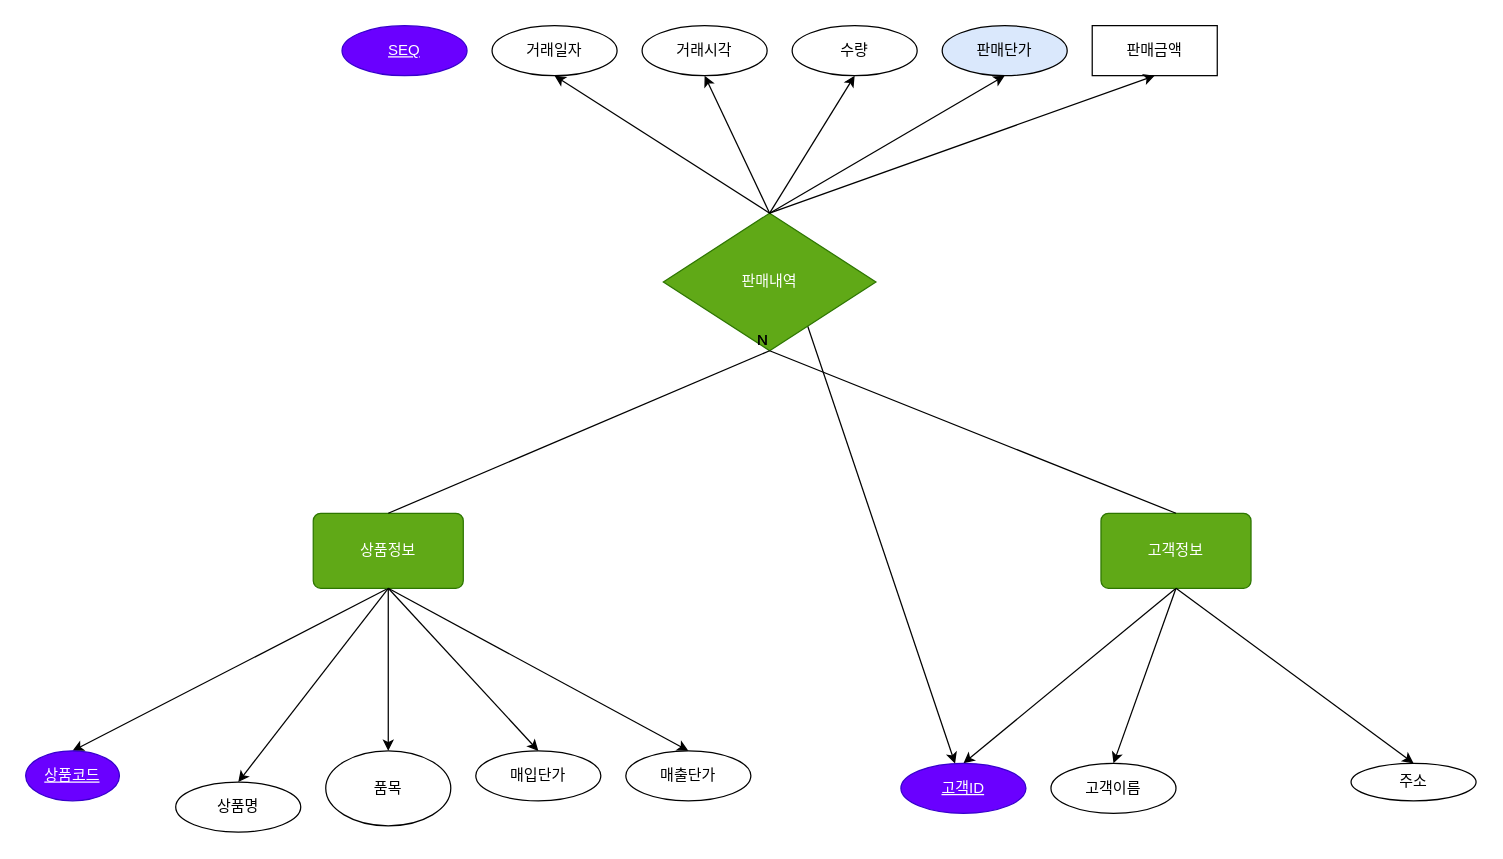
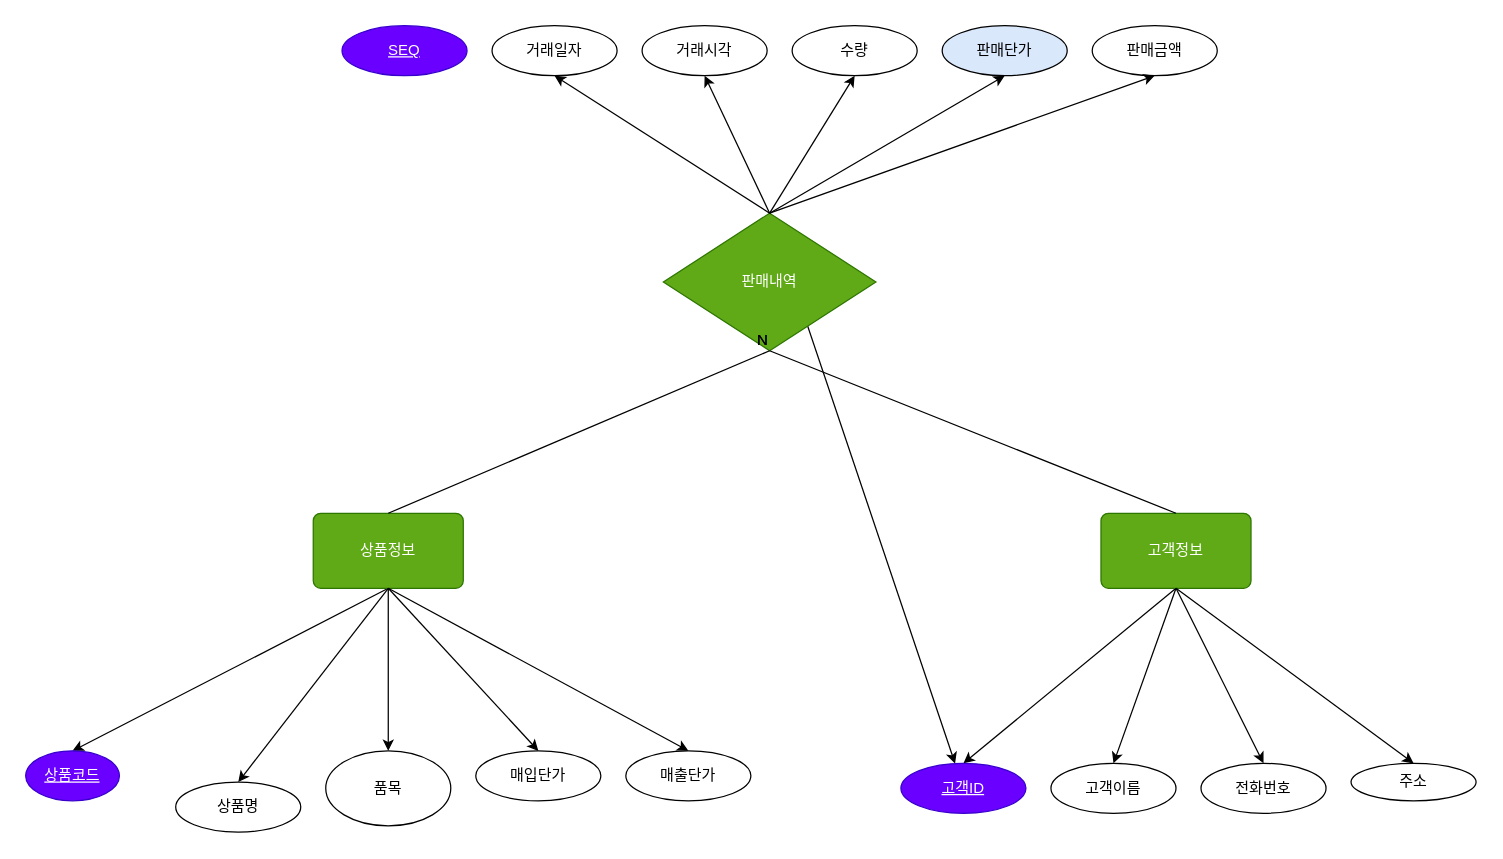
(1154, 51) -> (1154, 51)
none -> (1219, 674)
none -> (1263, 788)
